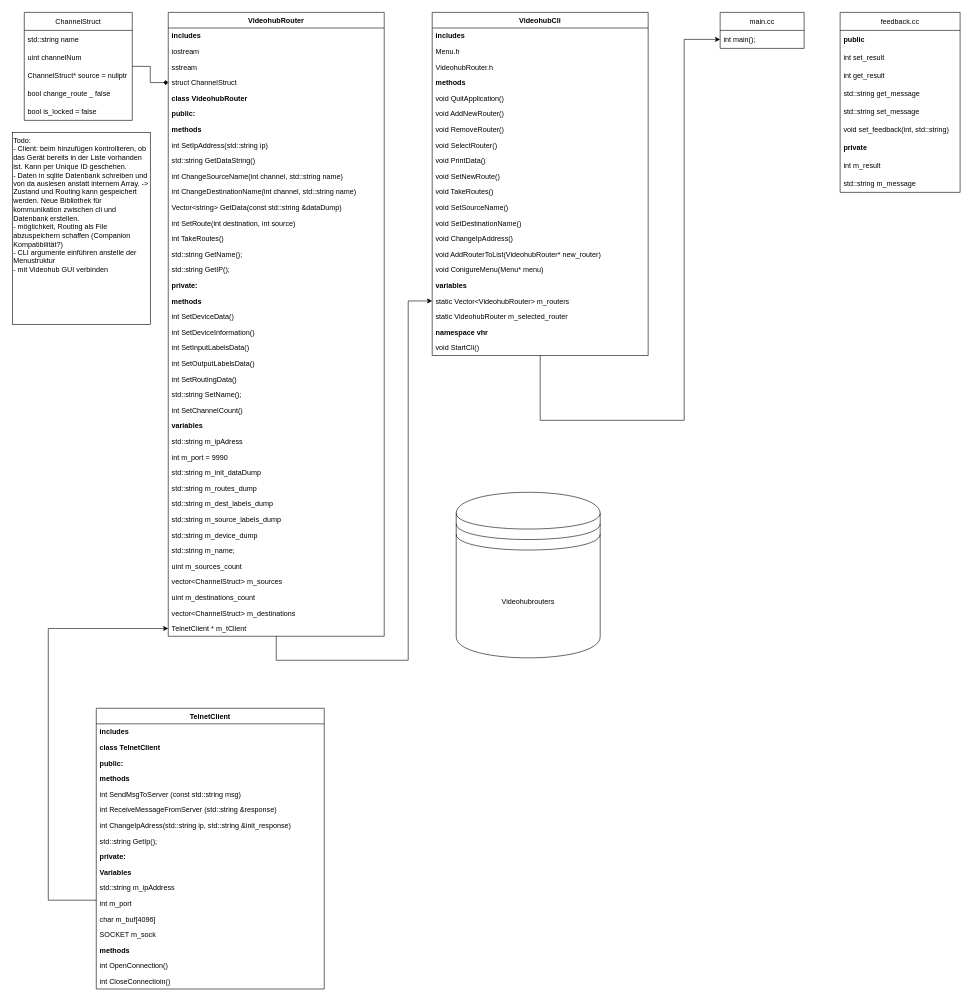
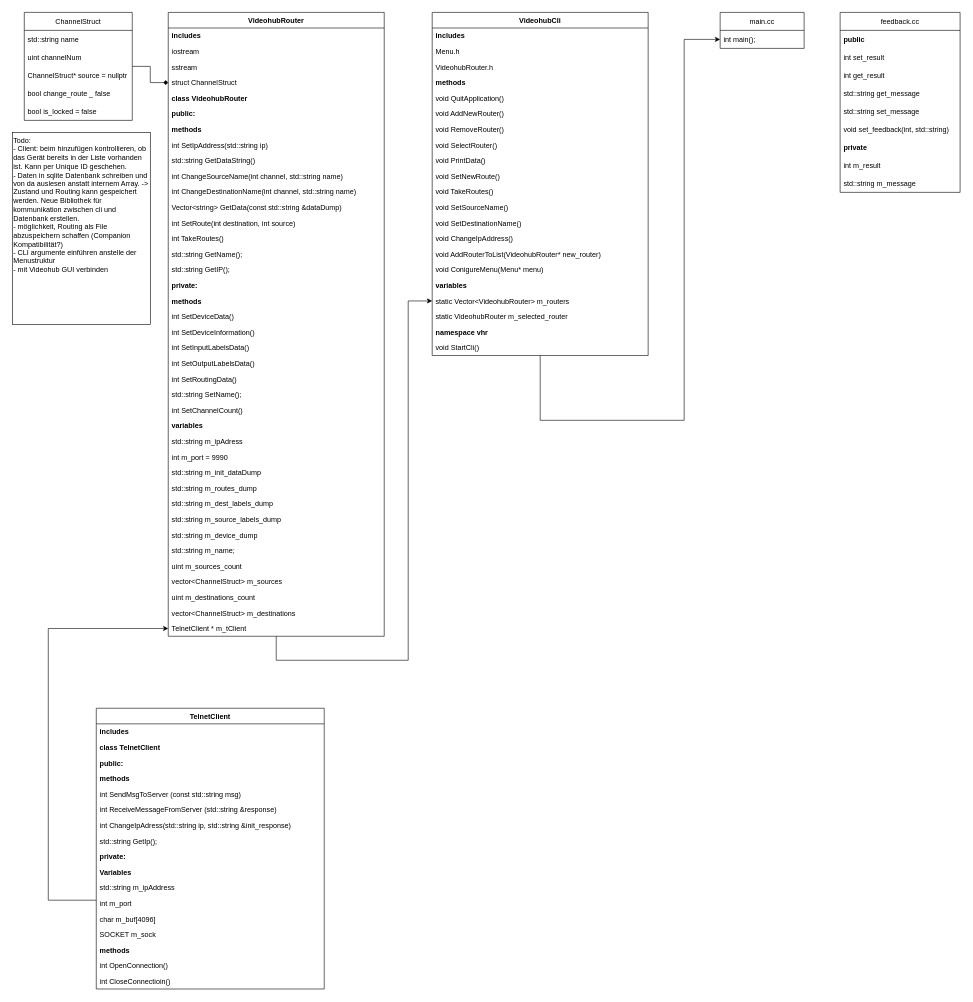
(528, 575) -> none
